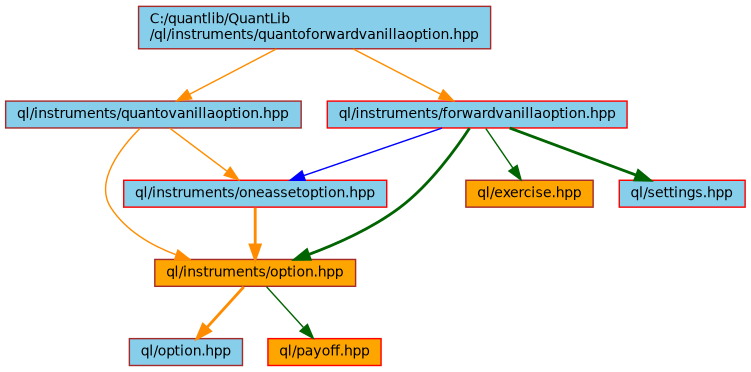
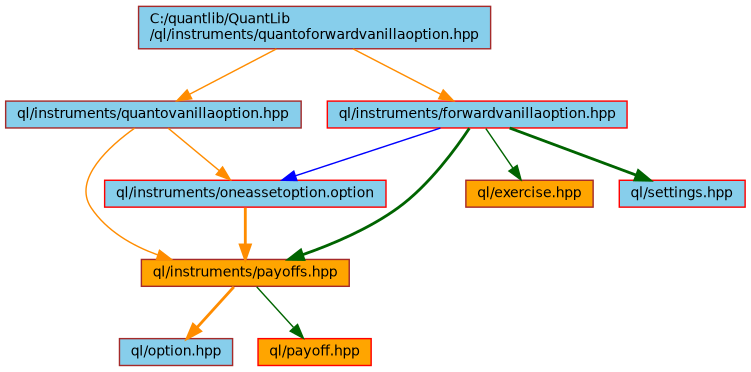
(255, 194) -> (245, 194)
(255, 273) -> (245, 273)
